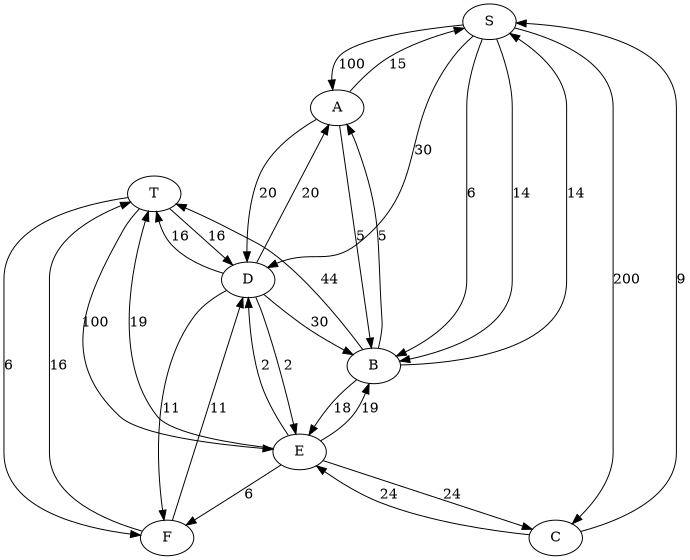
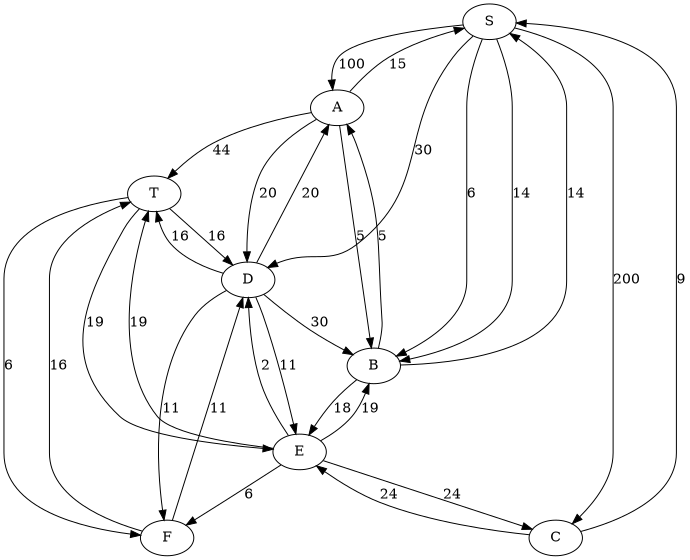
(290, 268) -> (239, 132)
(95, 323) -> (95, 323)
(289, 366) -> (289, 366)
